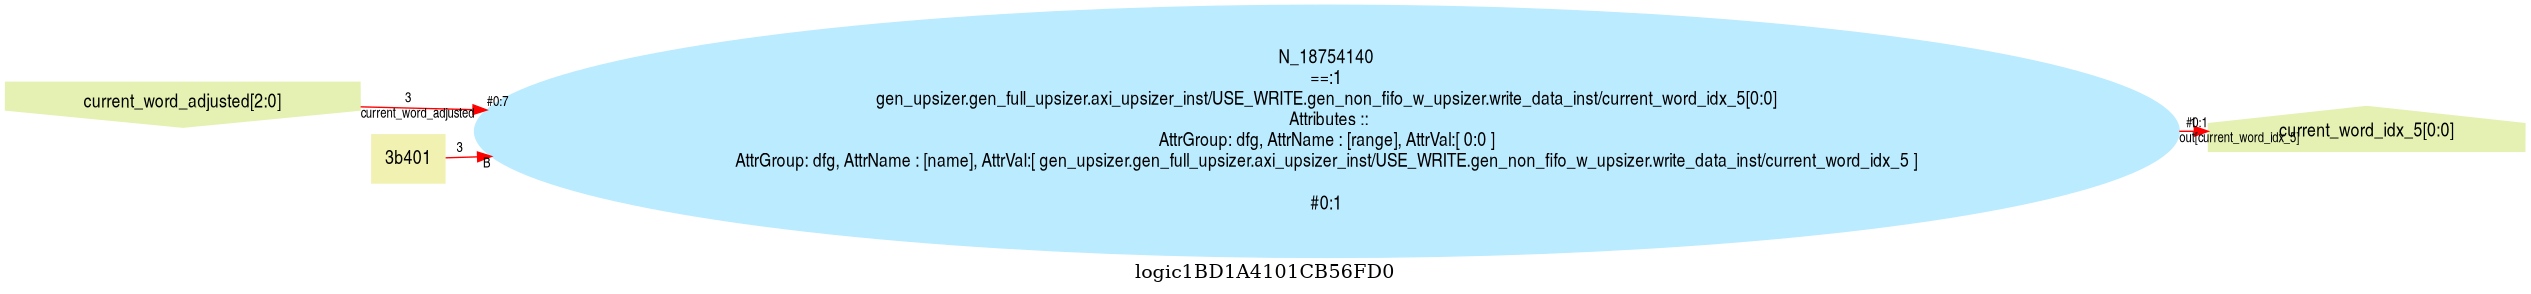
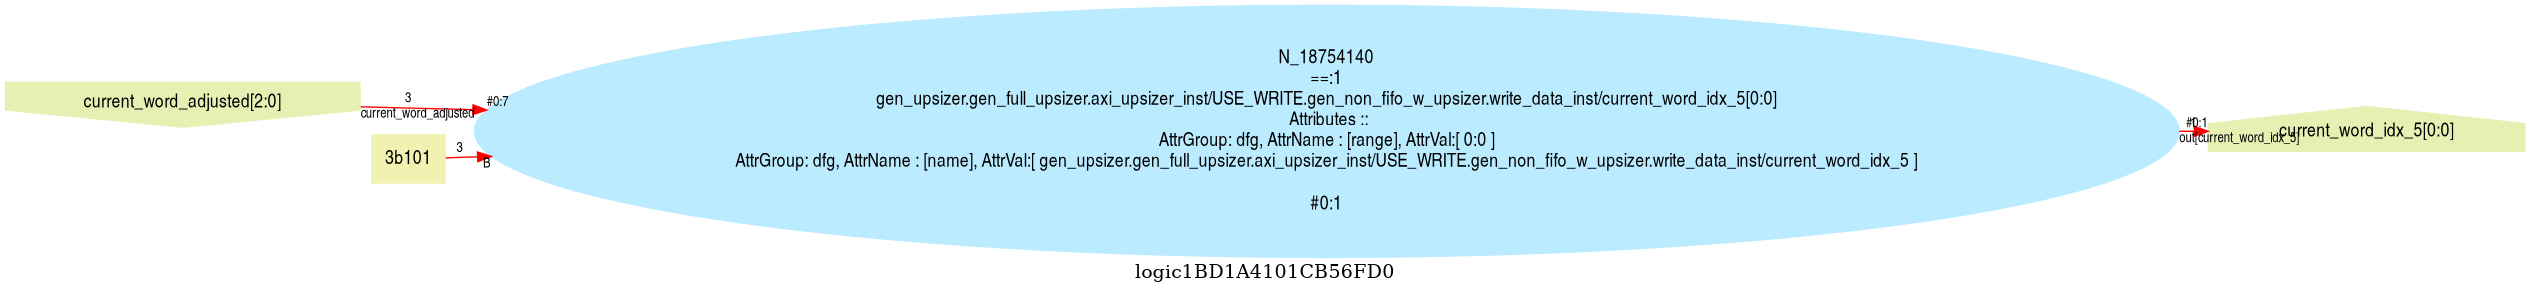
(408, 159) -> (408, 159)
